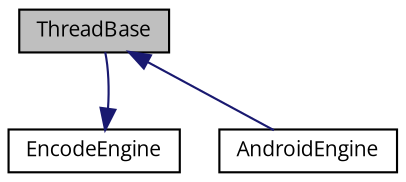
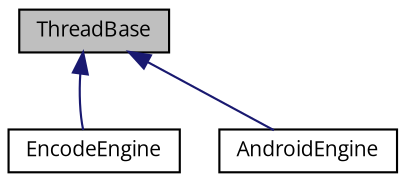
(108, 80) -> (80, 102)
